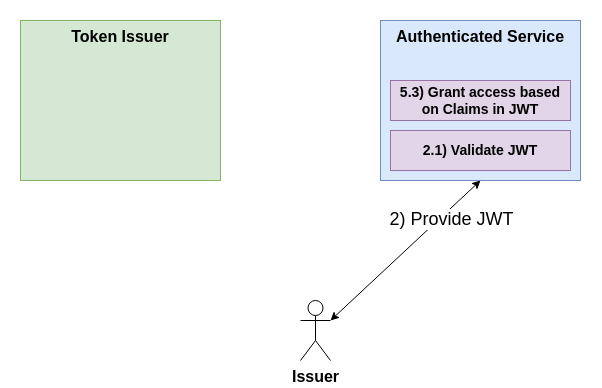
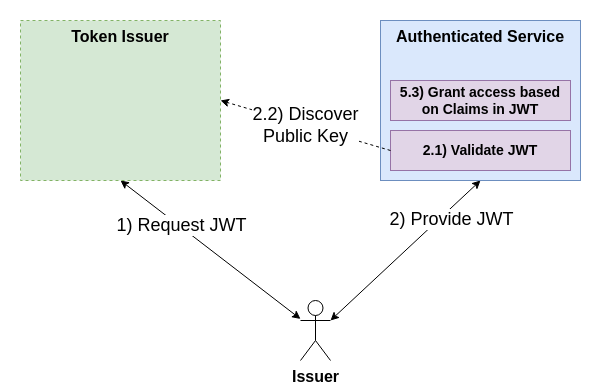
(121, 101) -> (121, 101)
none -> (259, 112)
none -> (211, 250)
